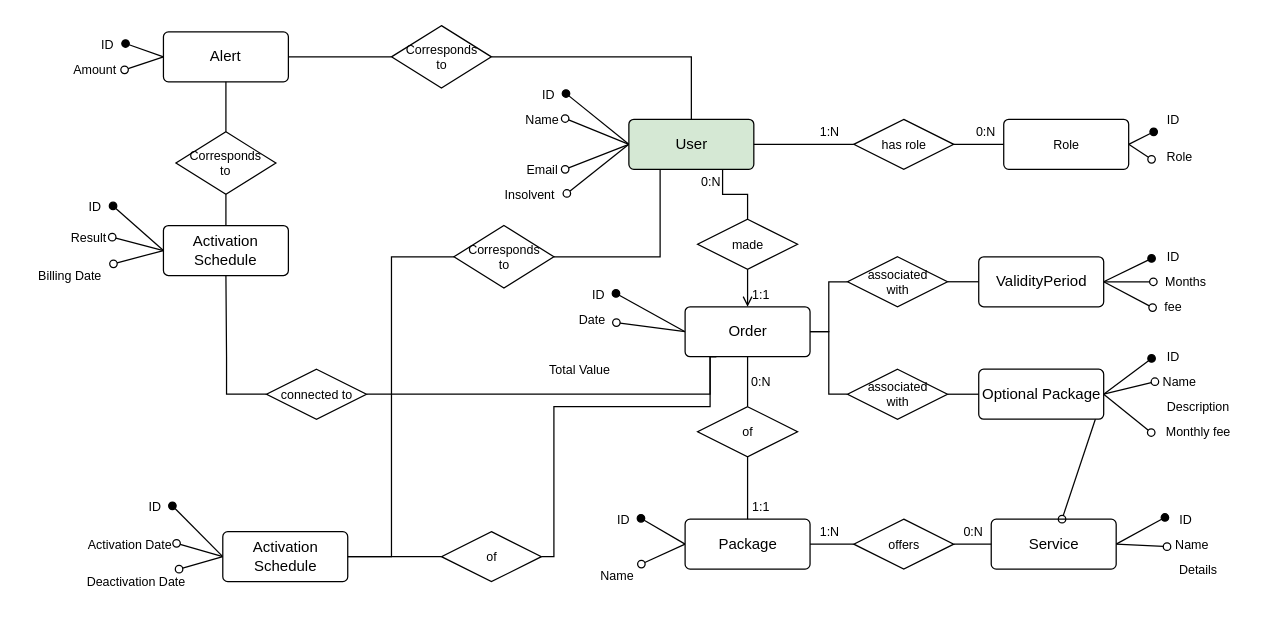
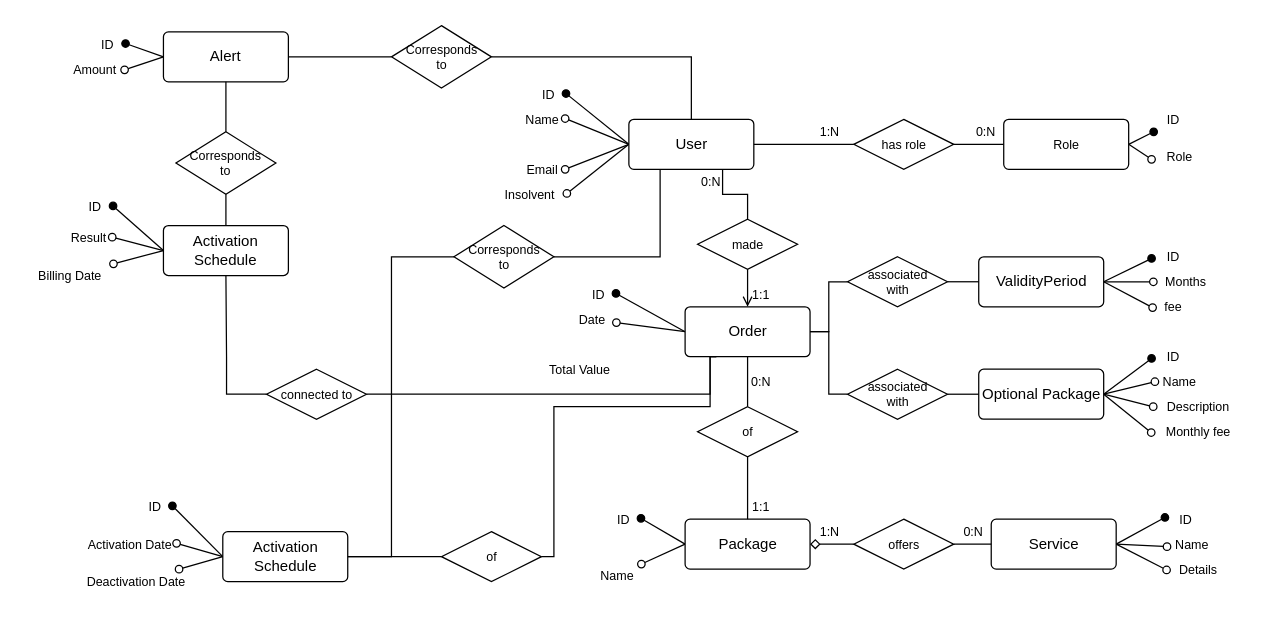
(691, 144) -> (691, 144)
(1080, 466) -> (1128, 401)
(815, 544) -> (820, 544)
none -> (1142, 557)
